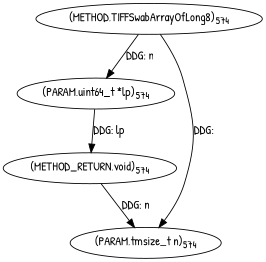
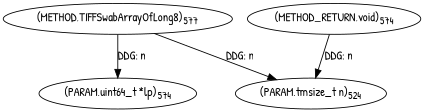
(223, 18) -> (191, 18)
(93, 127) -> none
(205, 131) -> (240, 56)
(190, 242) -> (355, 92)
